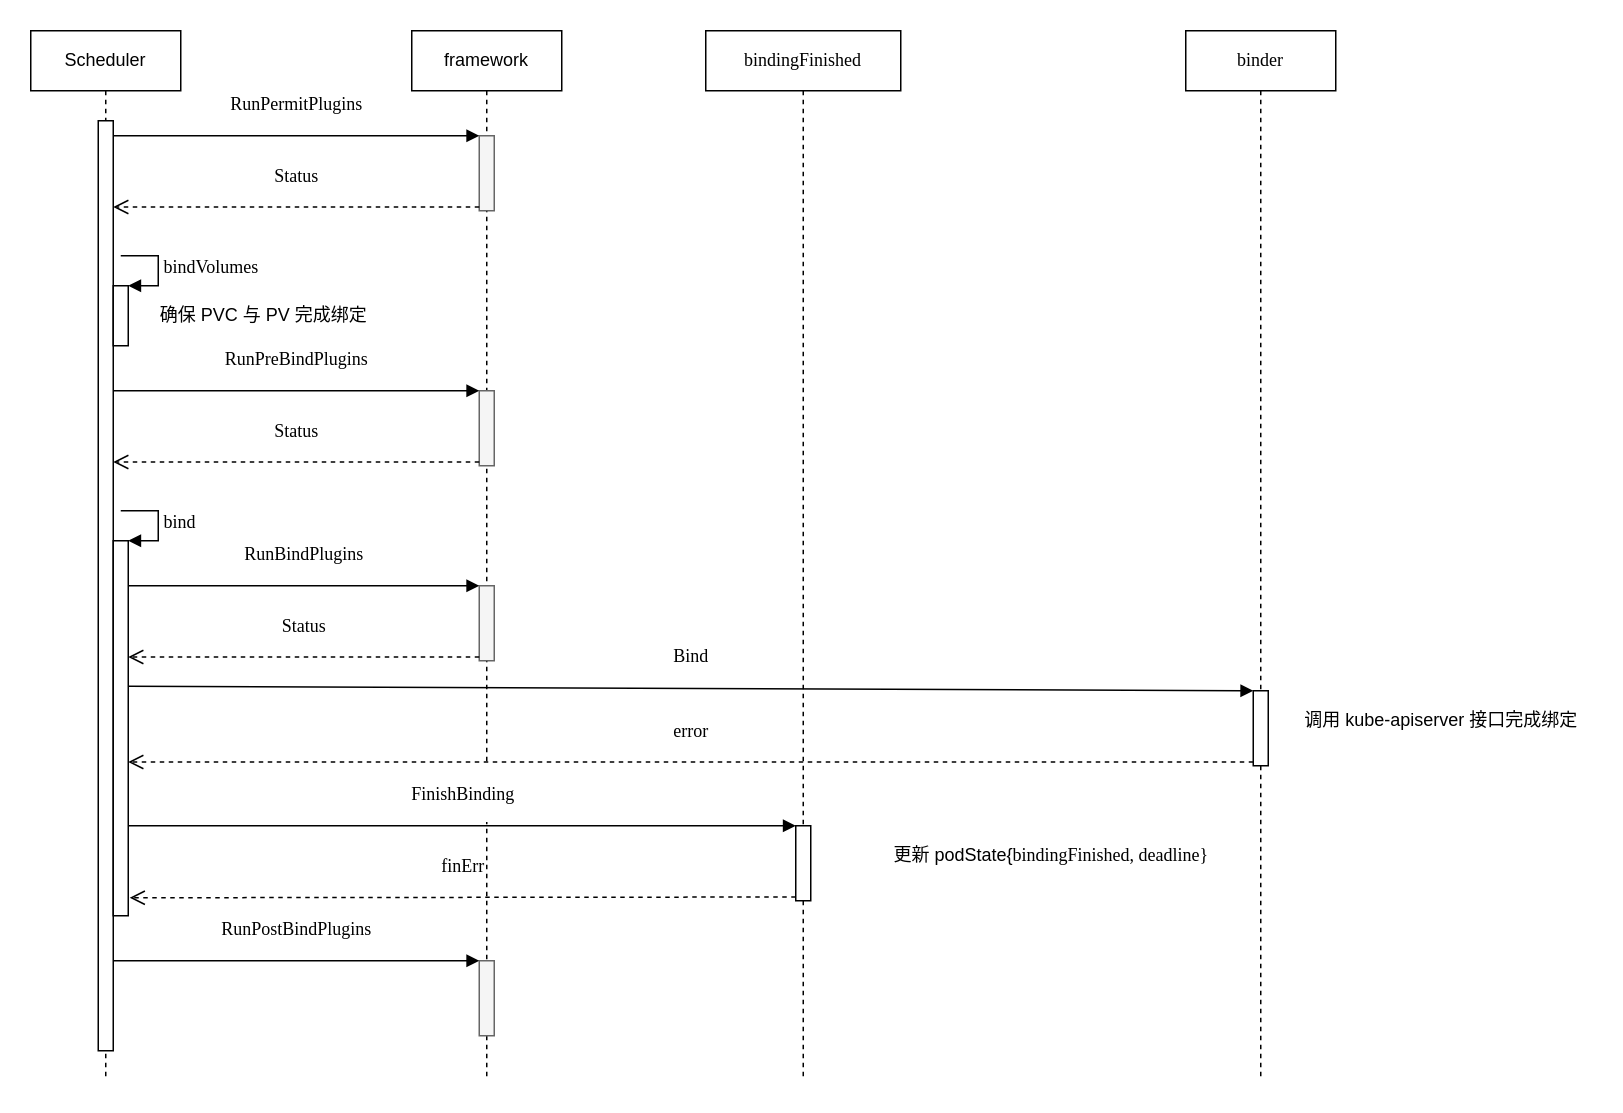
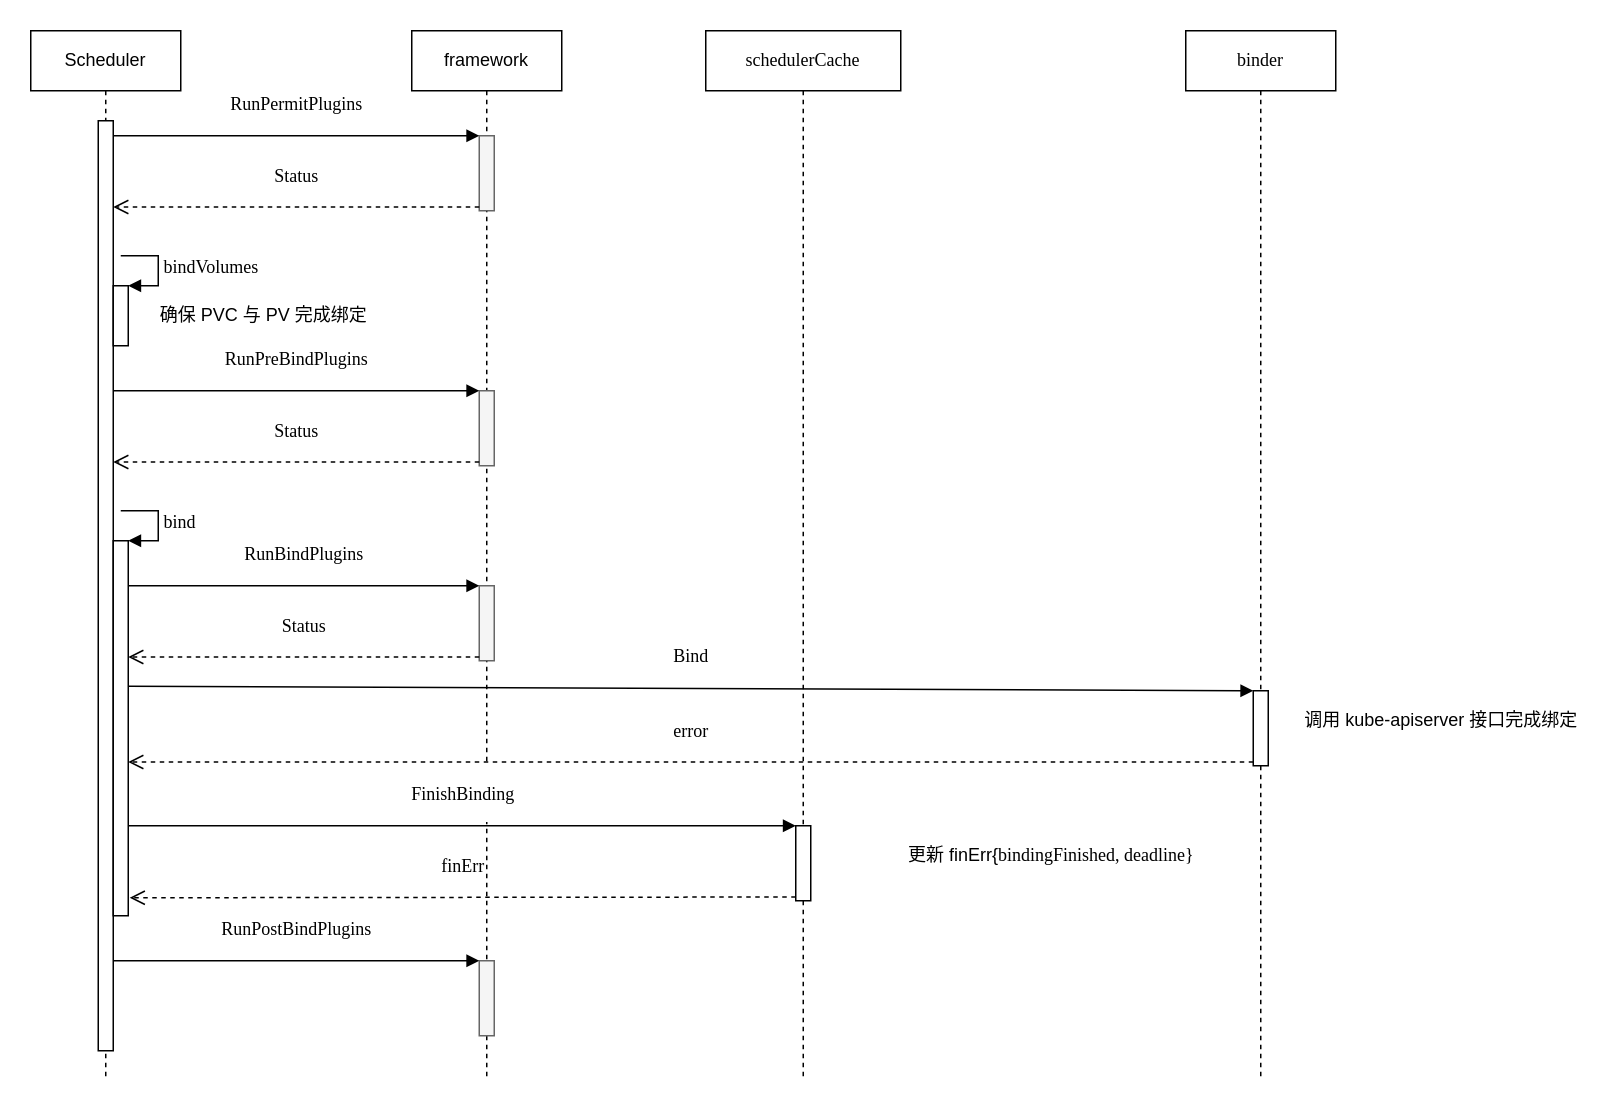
(803, 61) -> (803, 61)
(1052, 856) -> (1052, 856)
